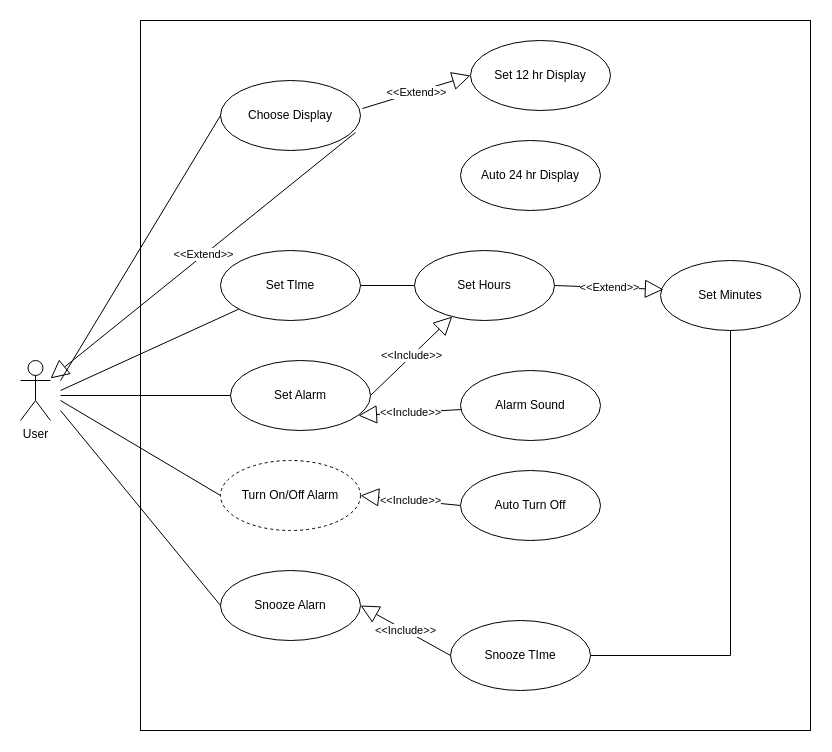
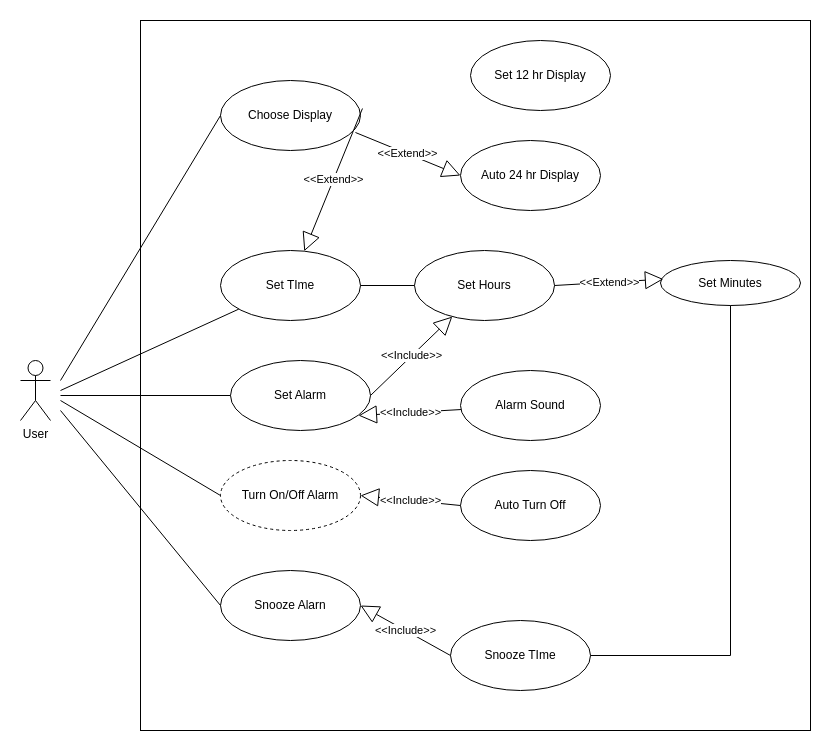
(408, 95) -> (331, 187)
(215, 246) -> (399, 150)
(731, 296) -> (731, 283)
